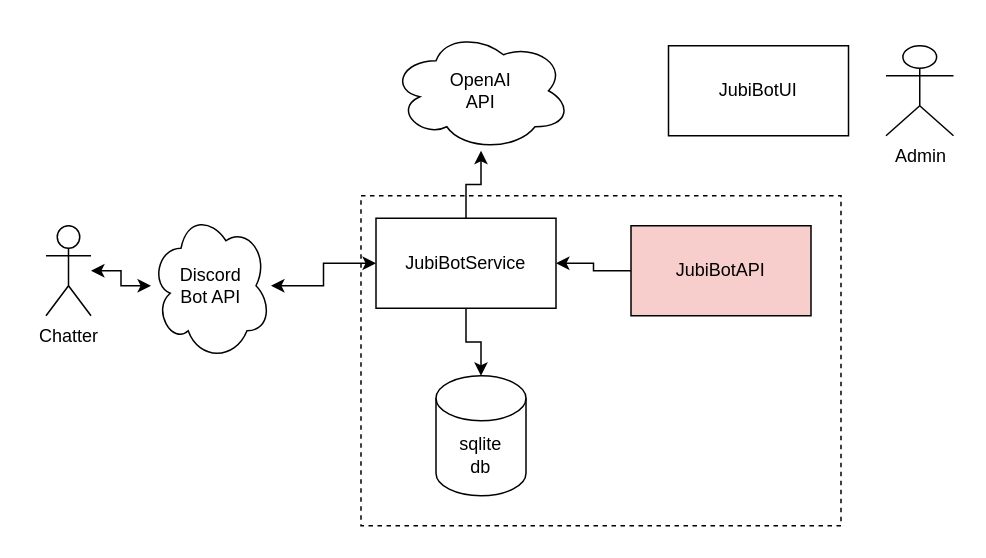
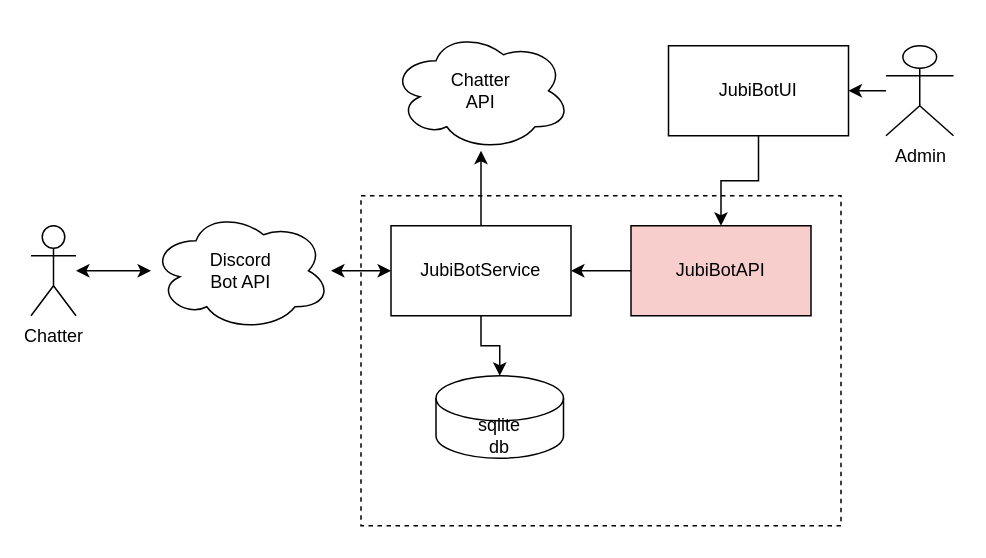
(481, 91) -> (481, 91)
none -> (862, 91)
none -> (745, 181)
(466, 263) -> (481, 271)
(68, 271) -> (53, 271)
(211, 286) -> (241, 271)
(481, 436) -> (500, 417)
